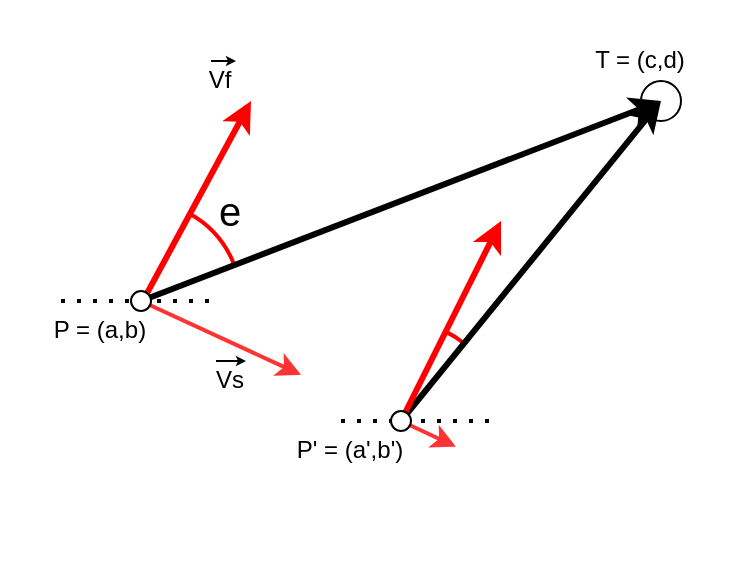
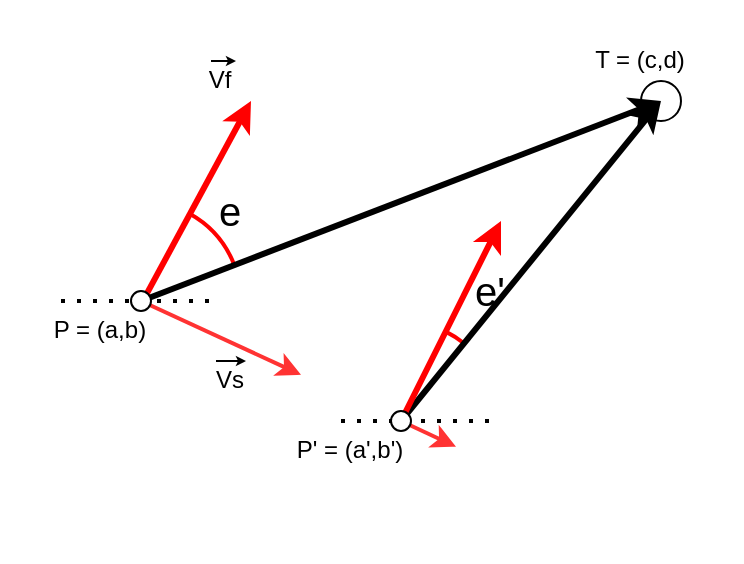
none -> (491, 291)
